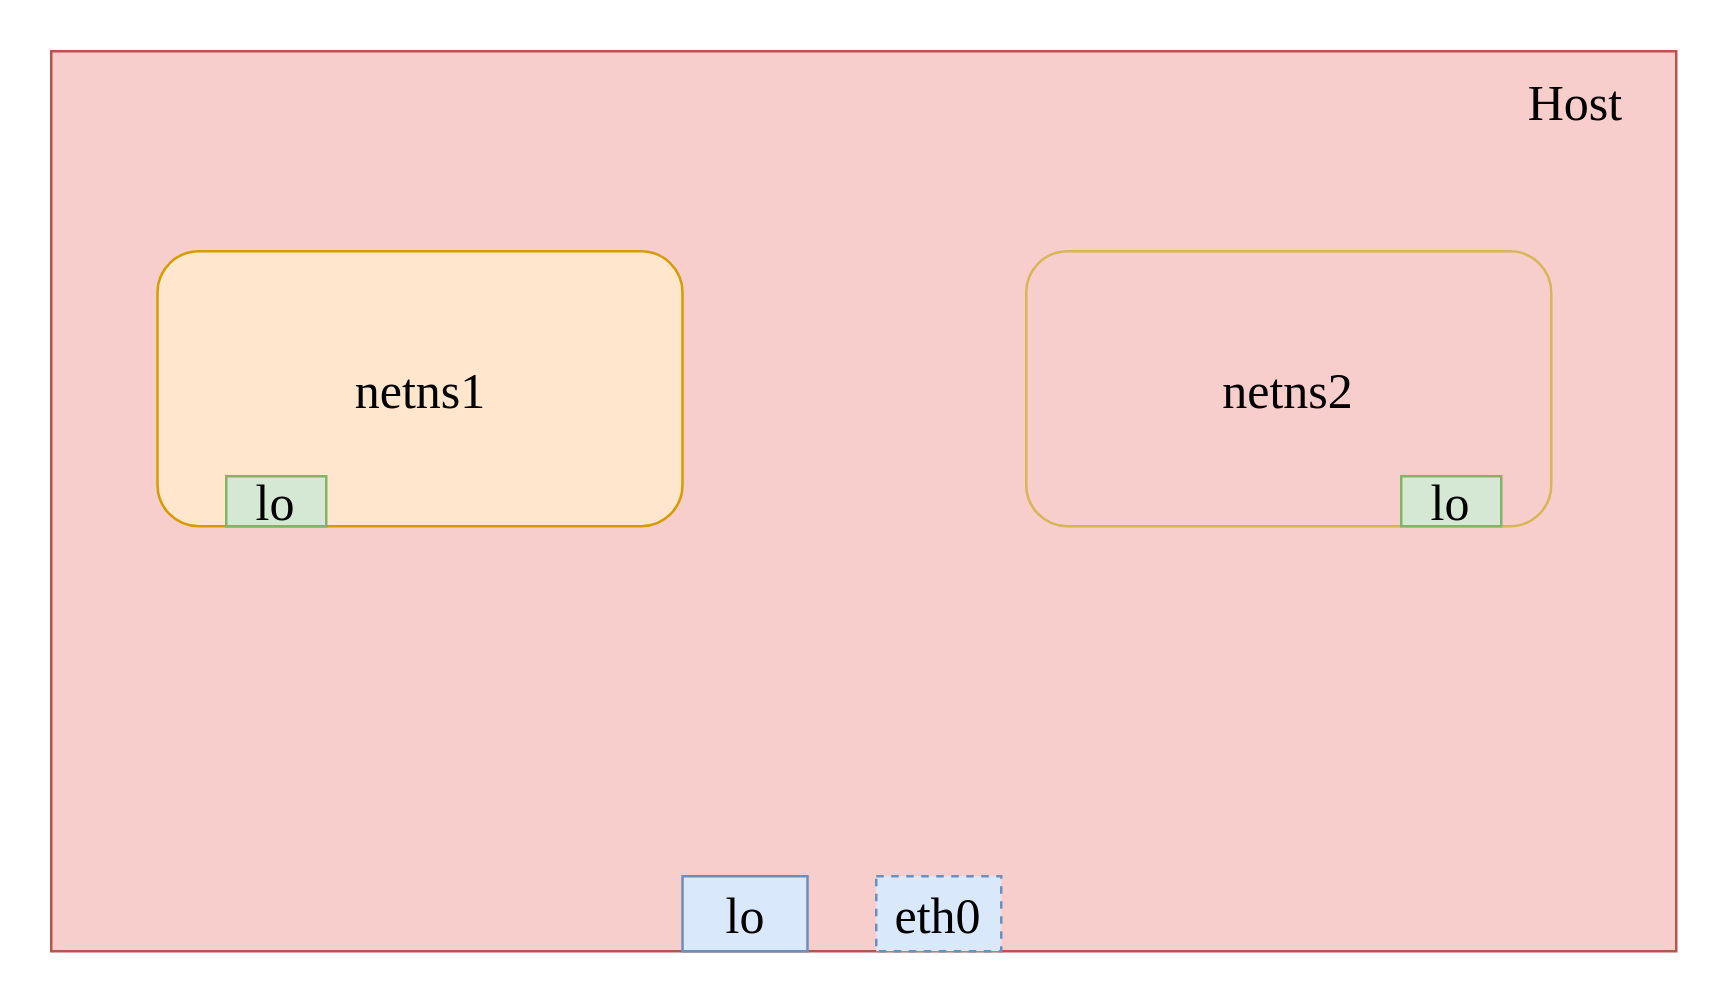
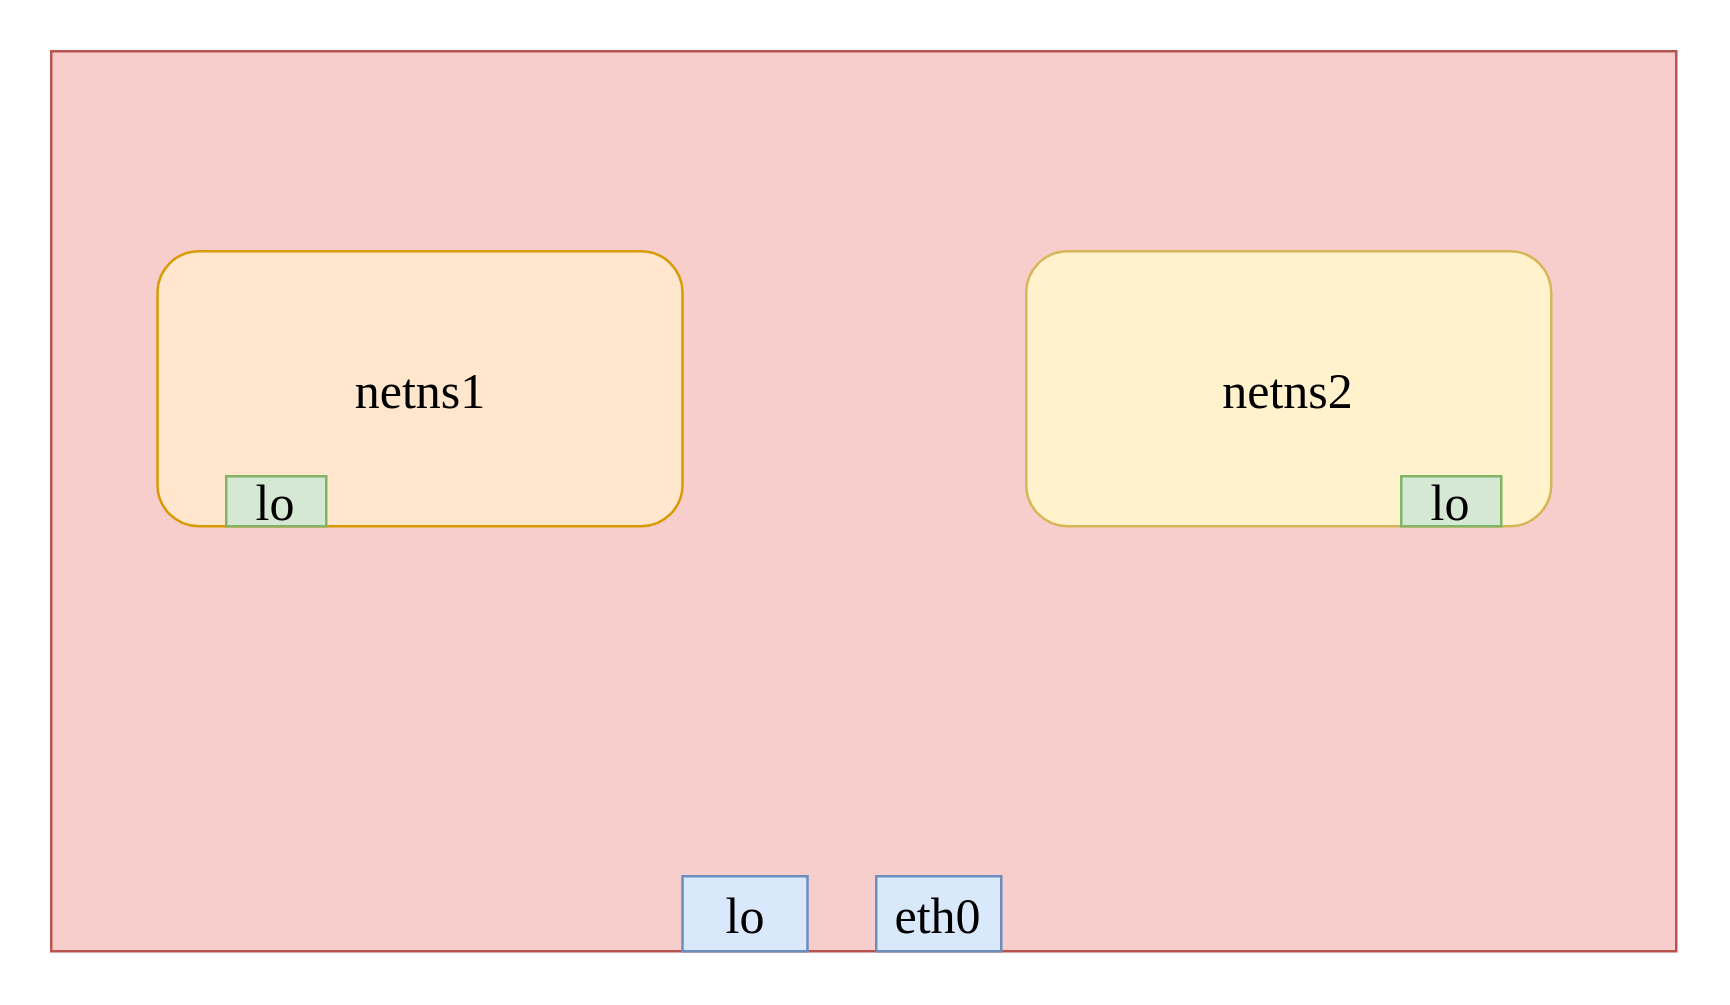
(1576, 101) -> none
(1289, 389) -> (1289, 389)
(939, 914) -> (939, 914)
